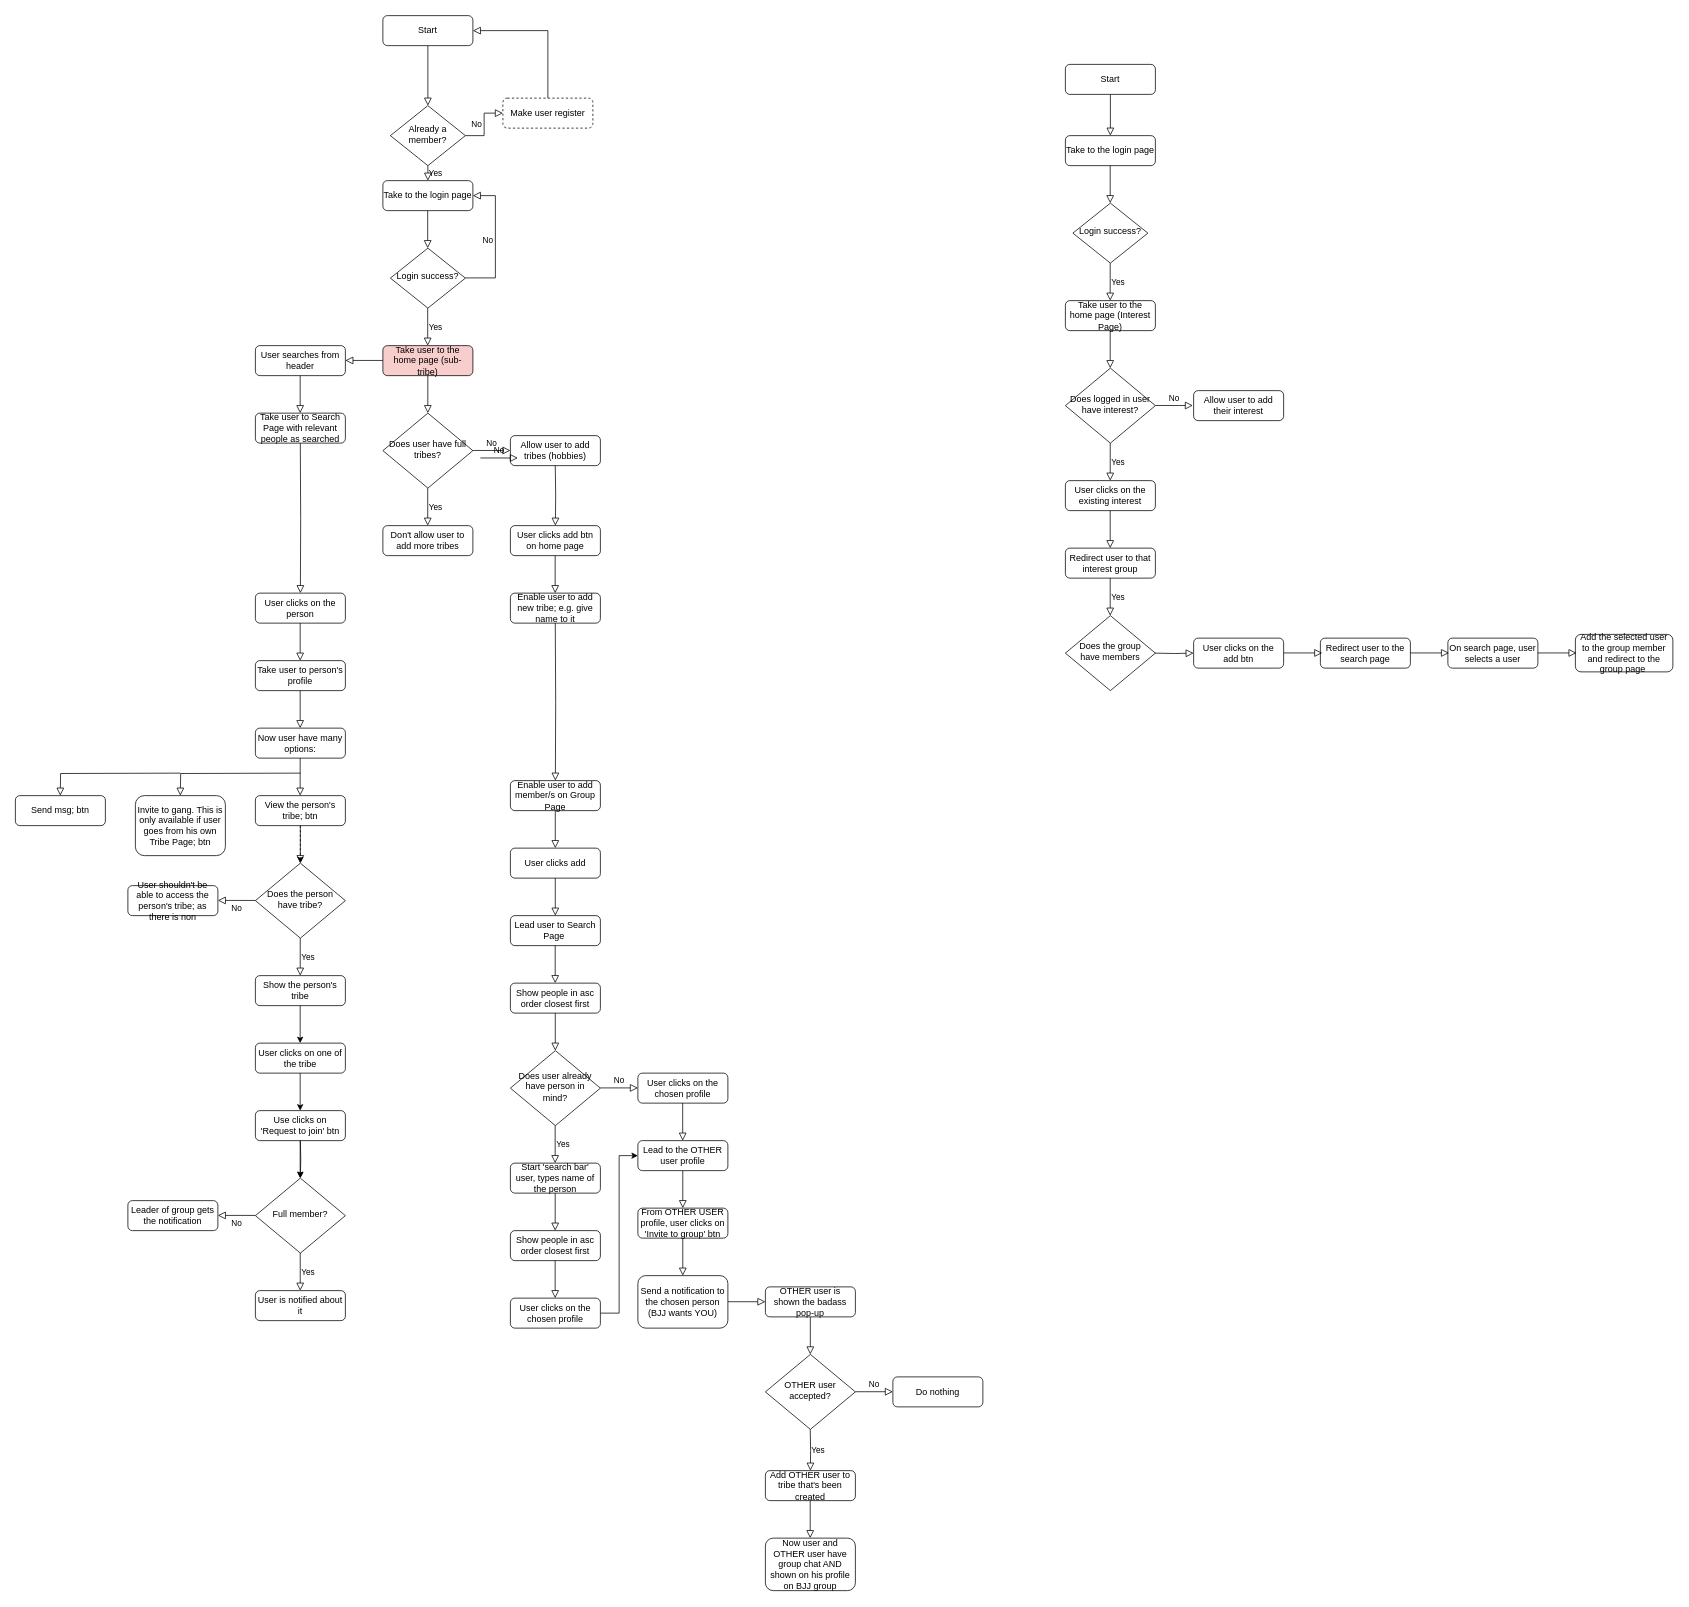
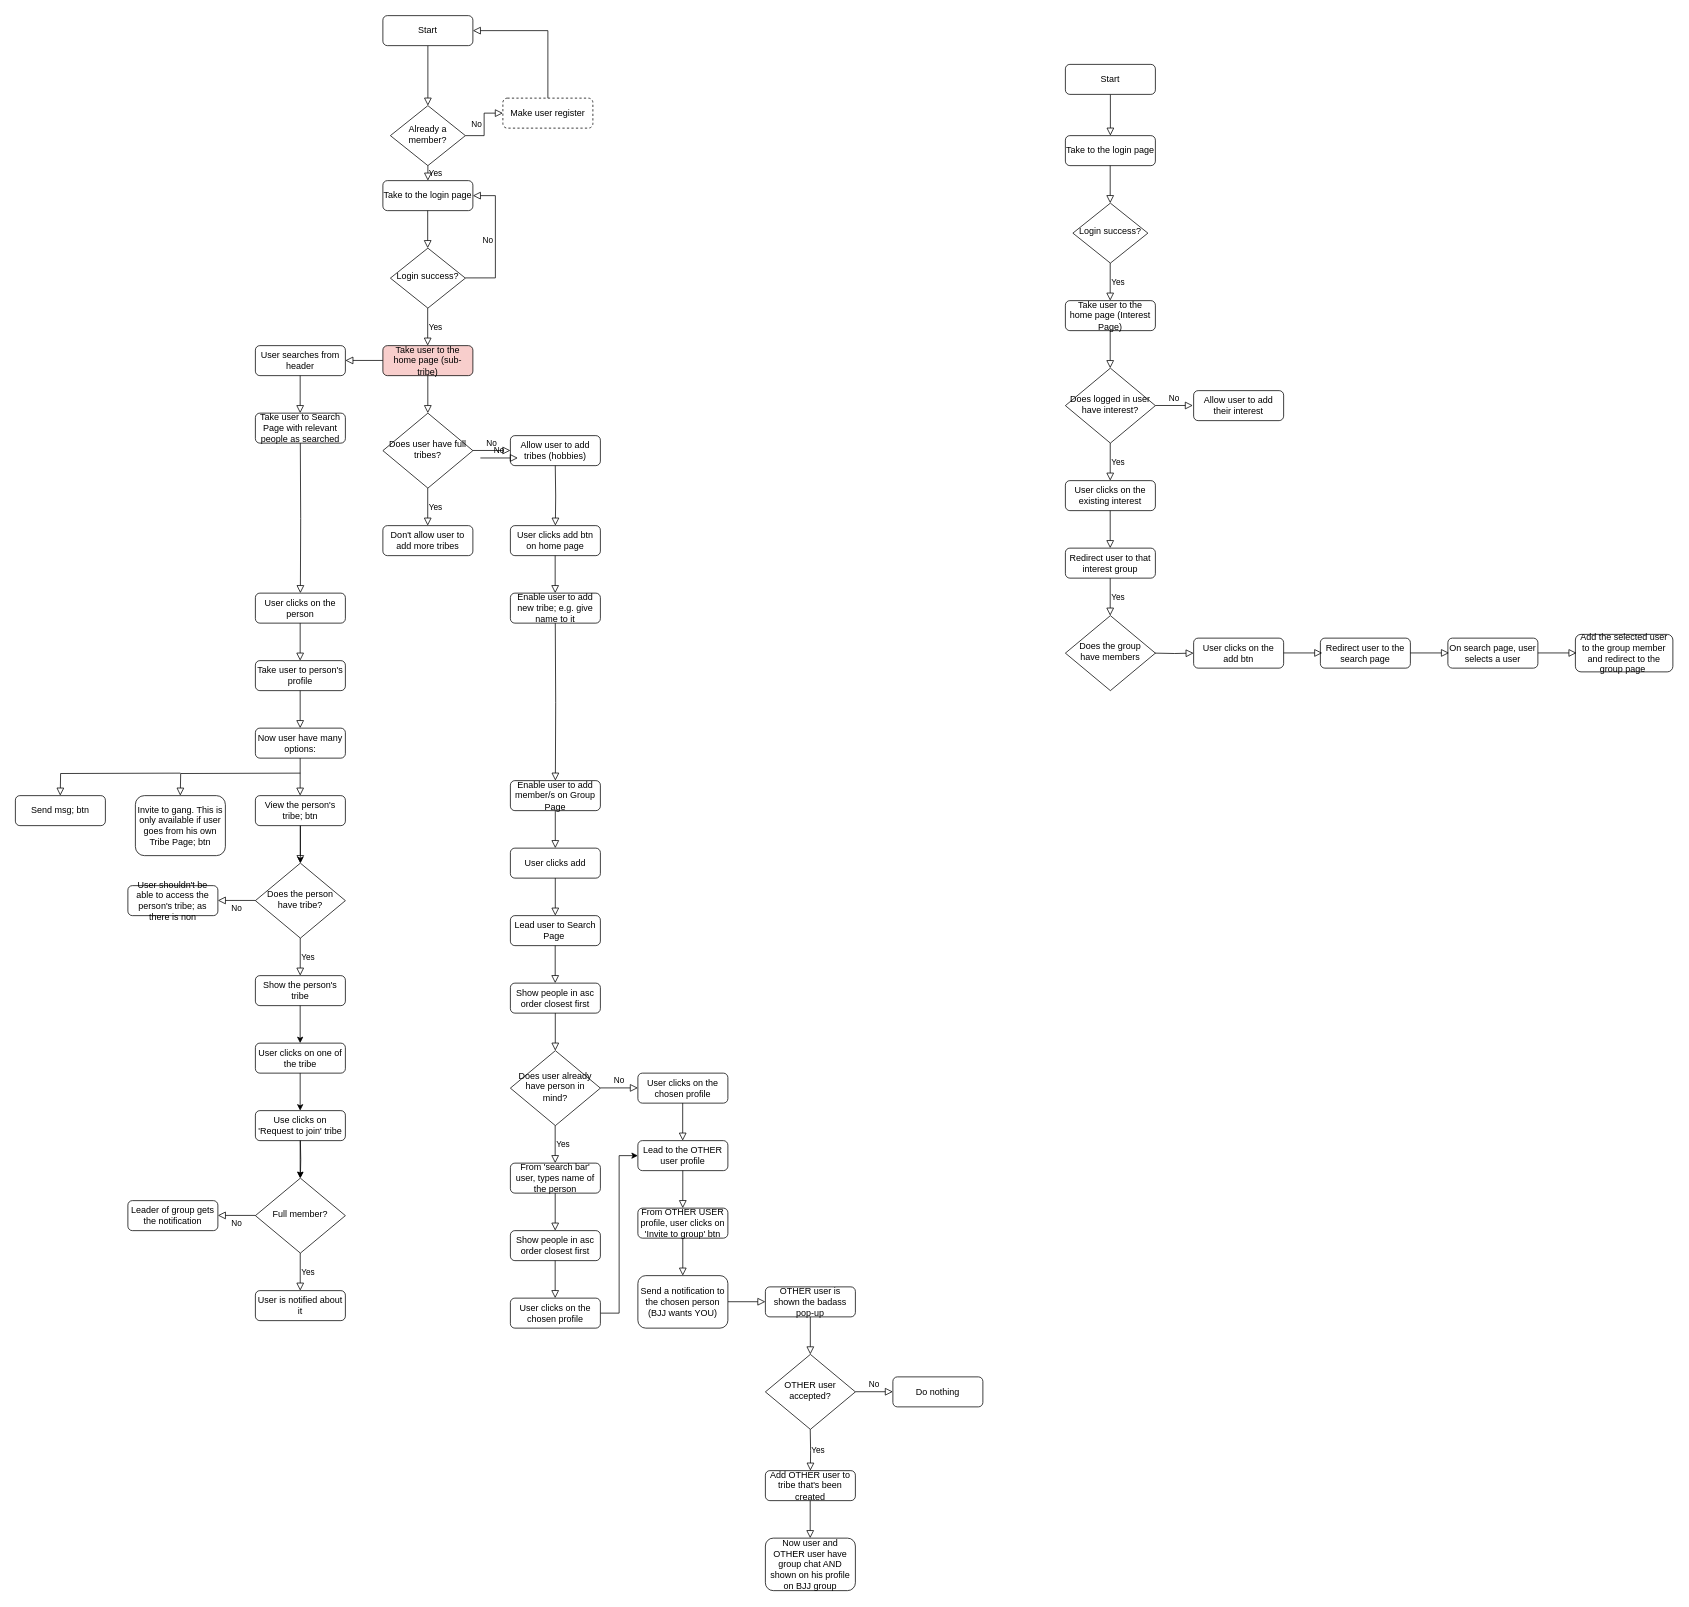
(300, 857) -> (300, 857)
(300, 1125) -> (300, 1125)
(555, 1178) -> (555, 1178)
